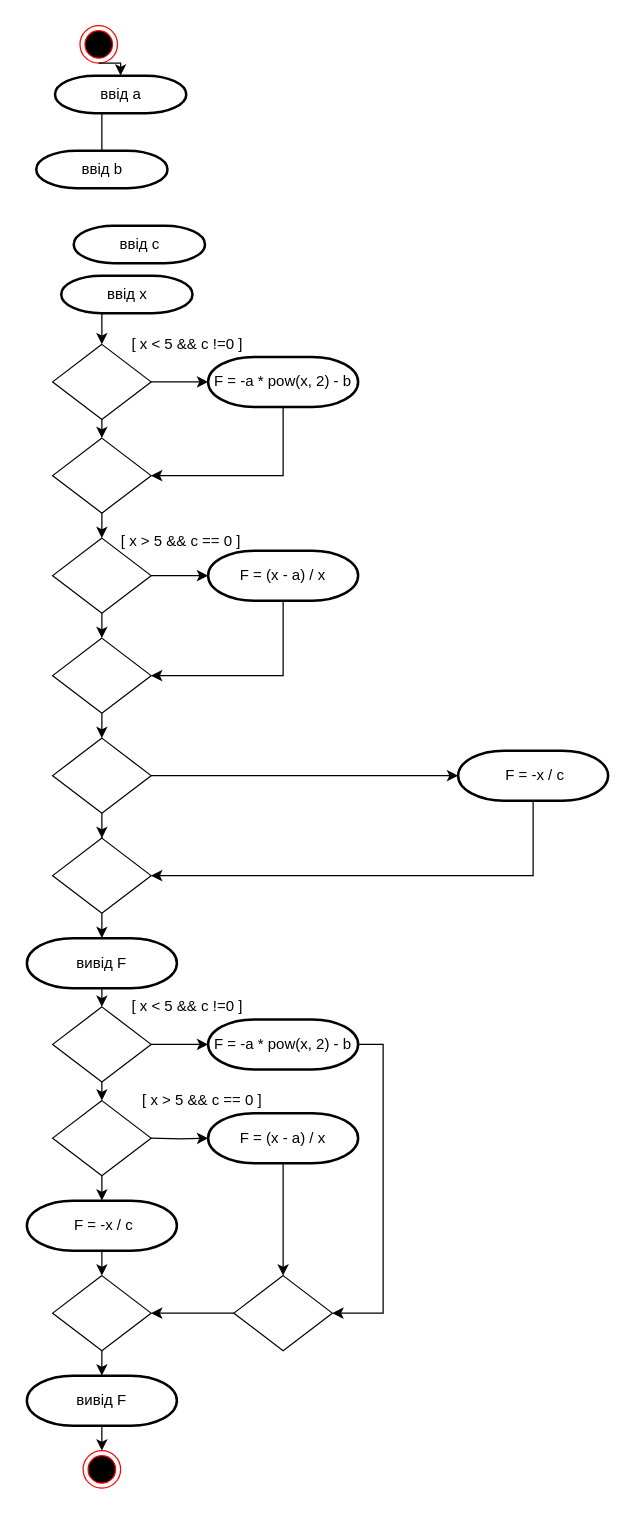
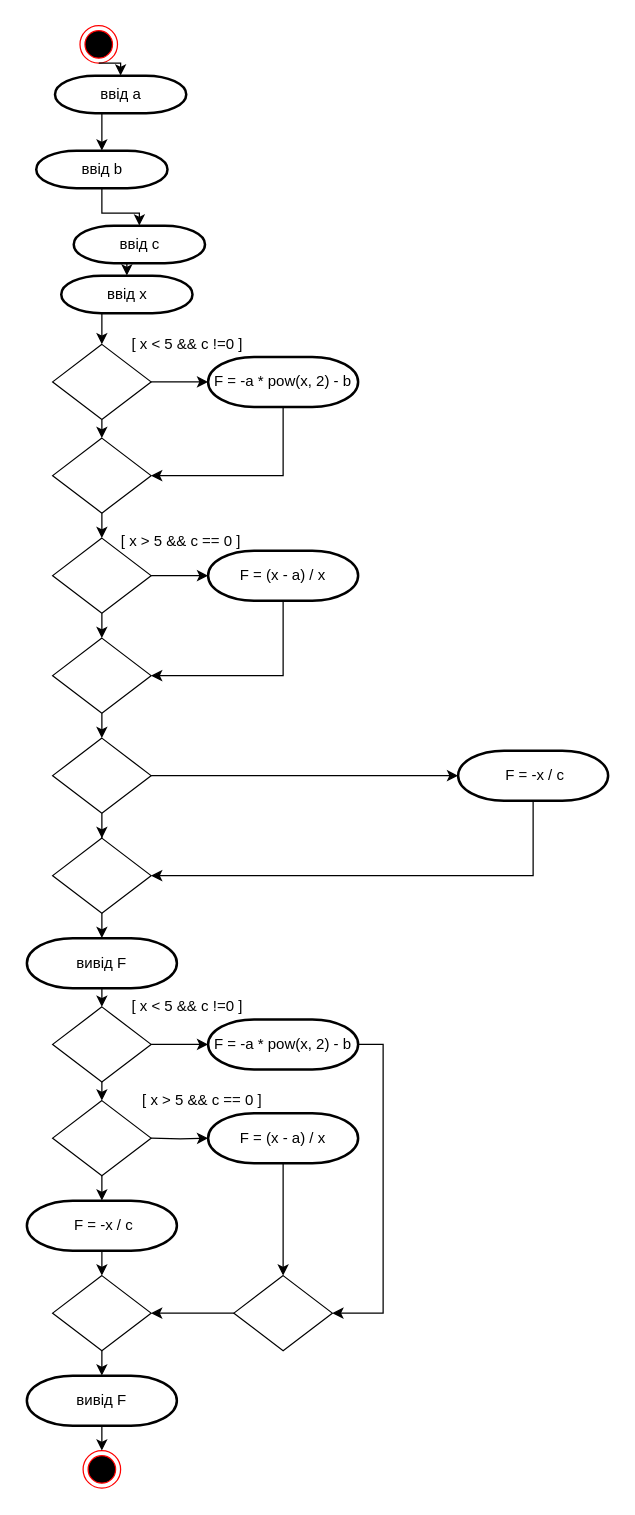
(102, 144) -> (102, 141)
none -> (110, 213)
none -> (128, 263)
